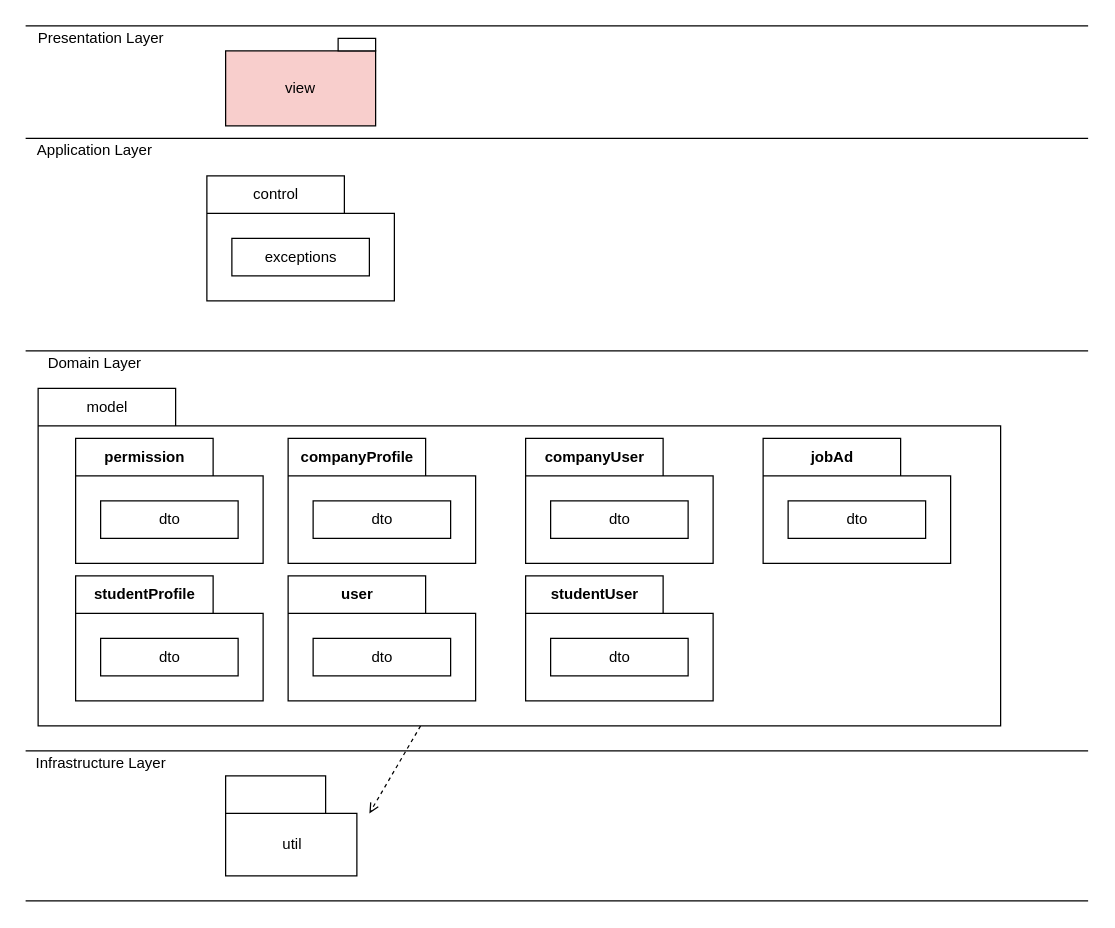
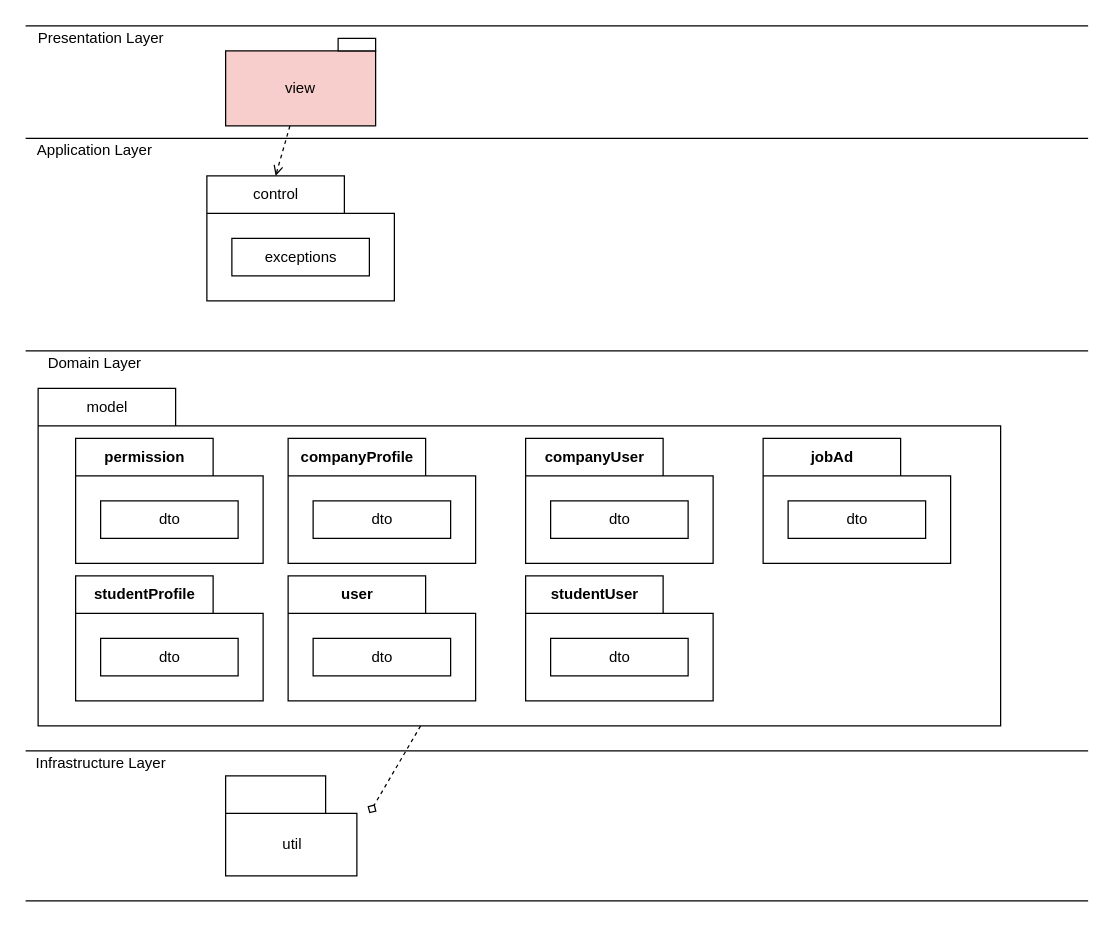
none -> (283, 149)
(373, 807) -> (375, 804)
